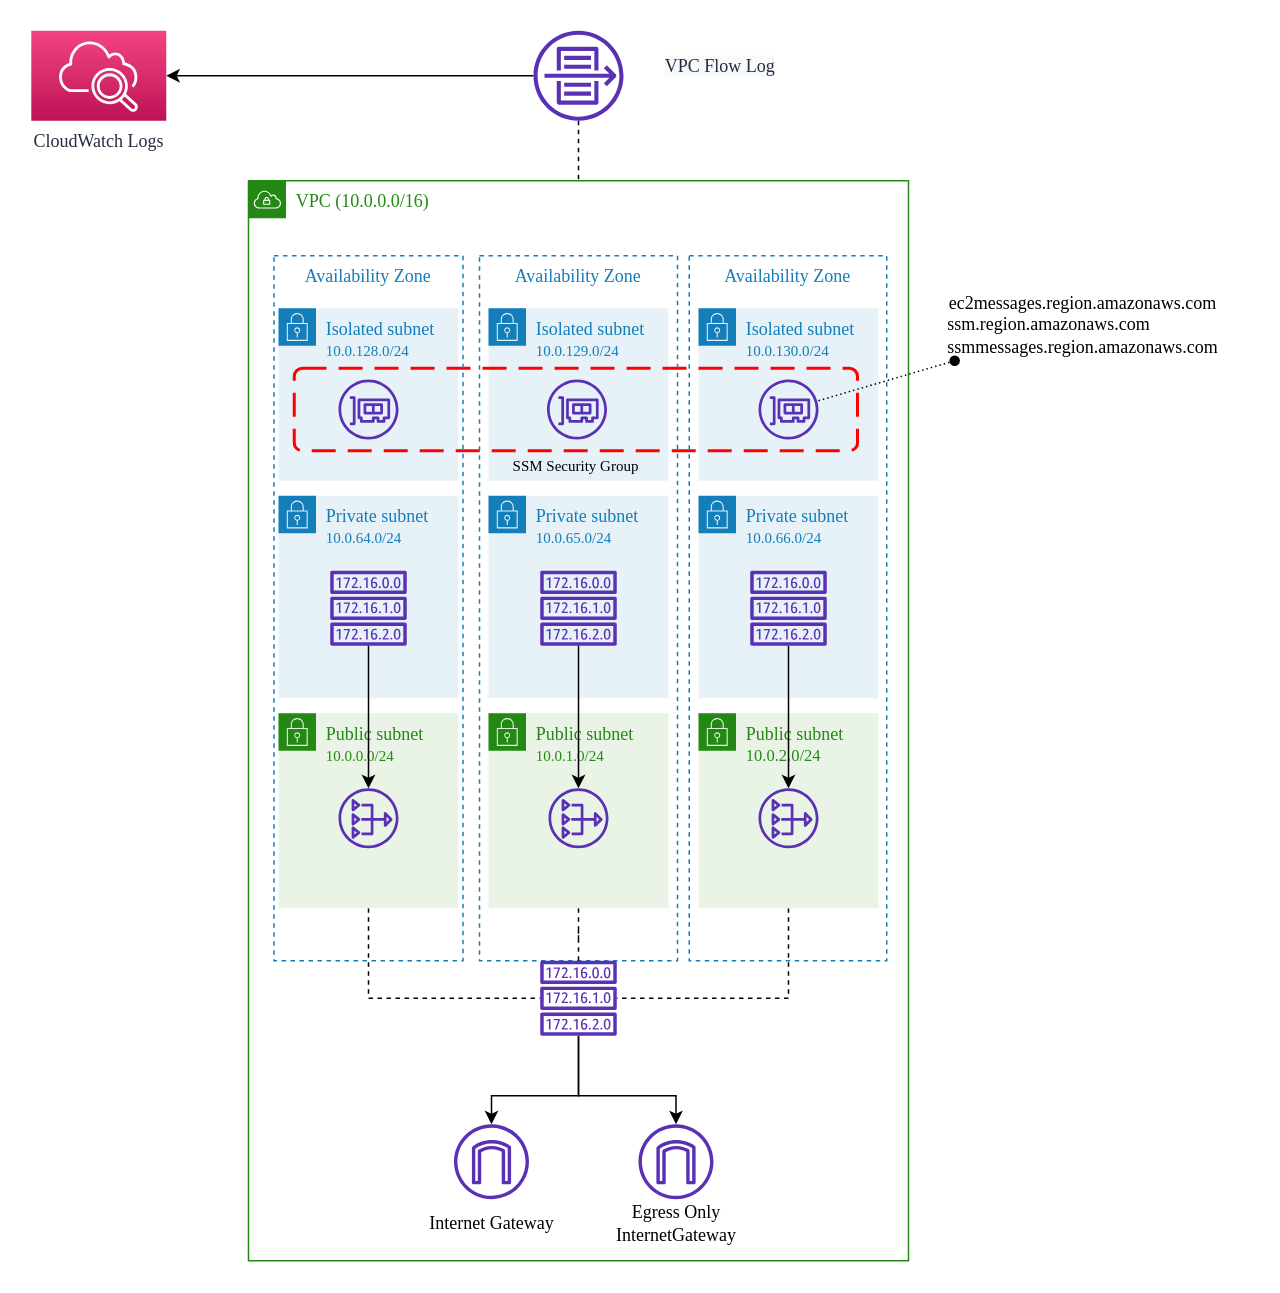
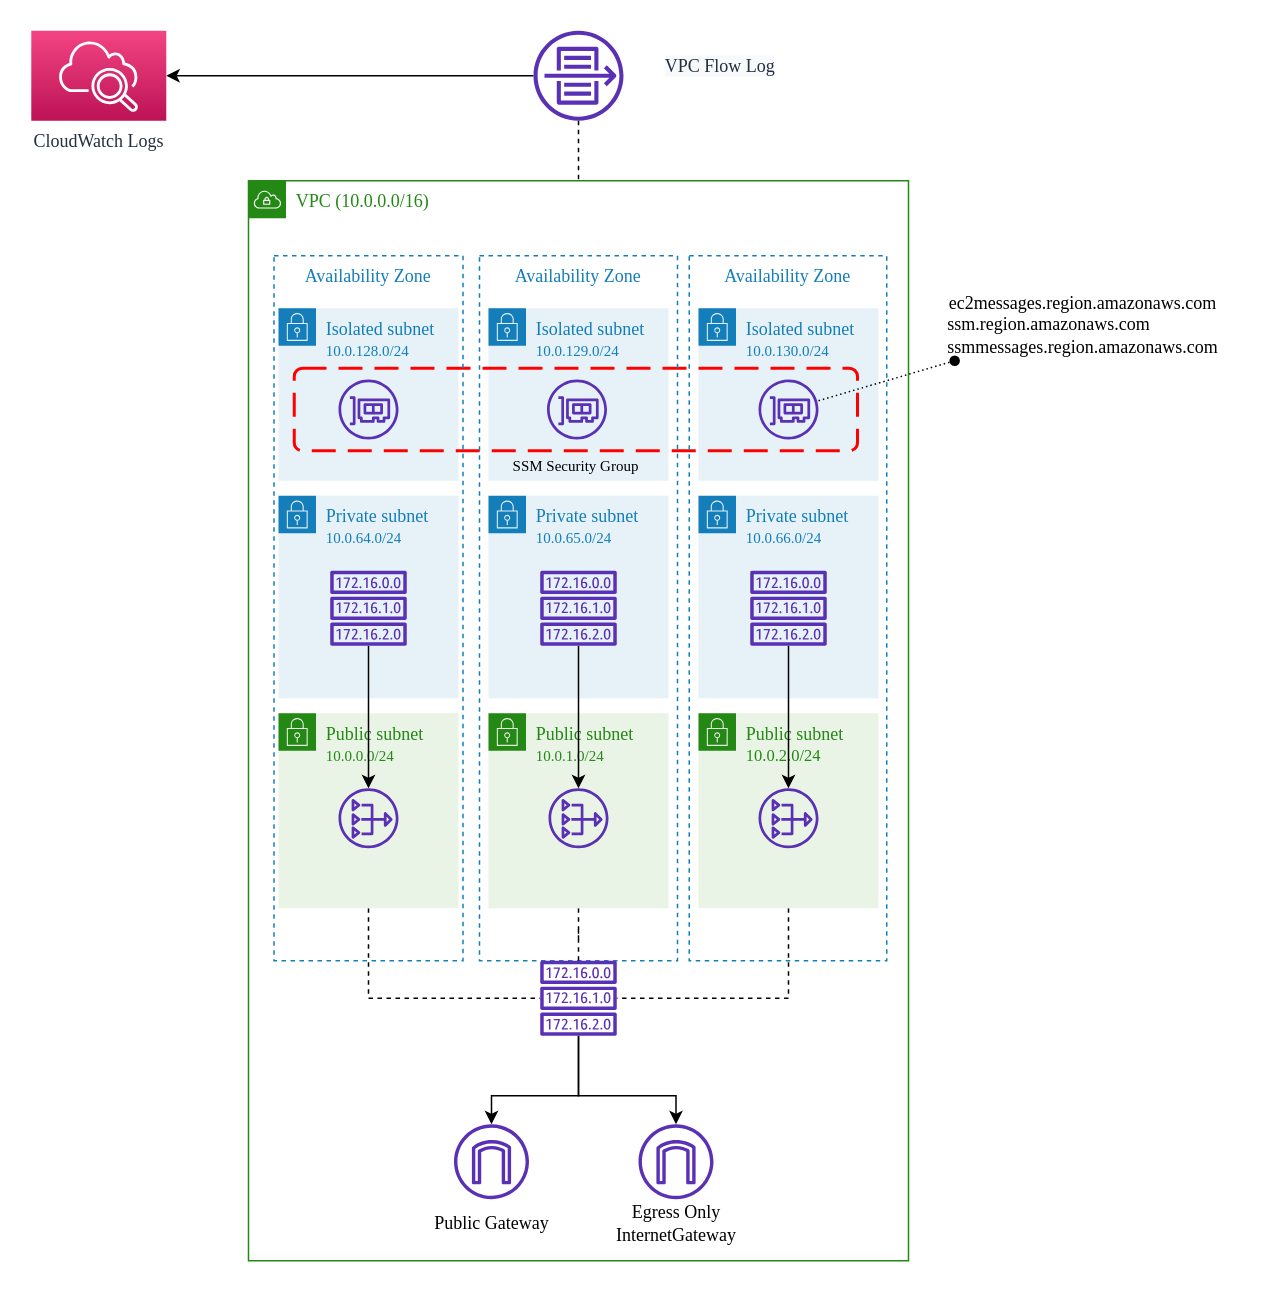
(492, 1223) -> (492, 1223)
